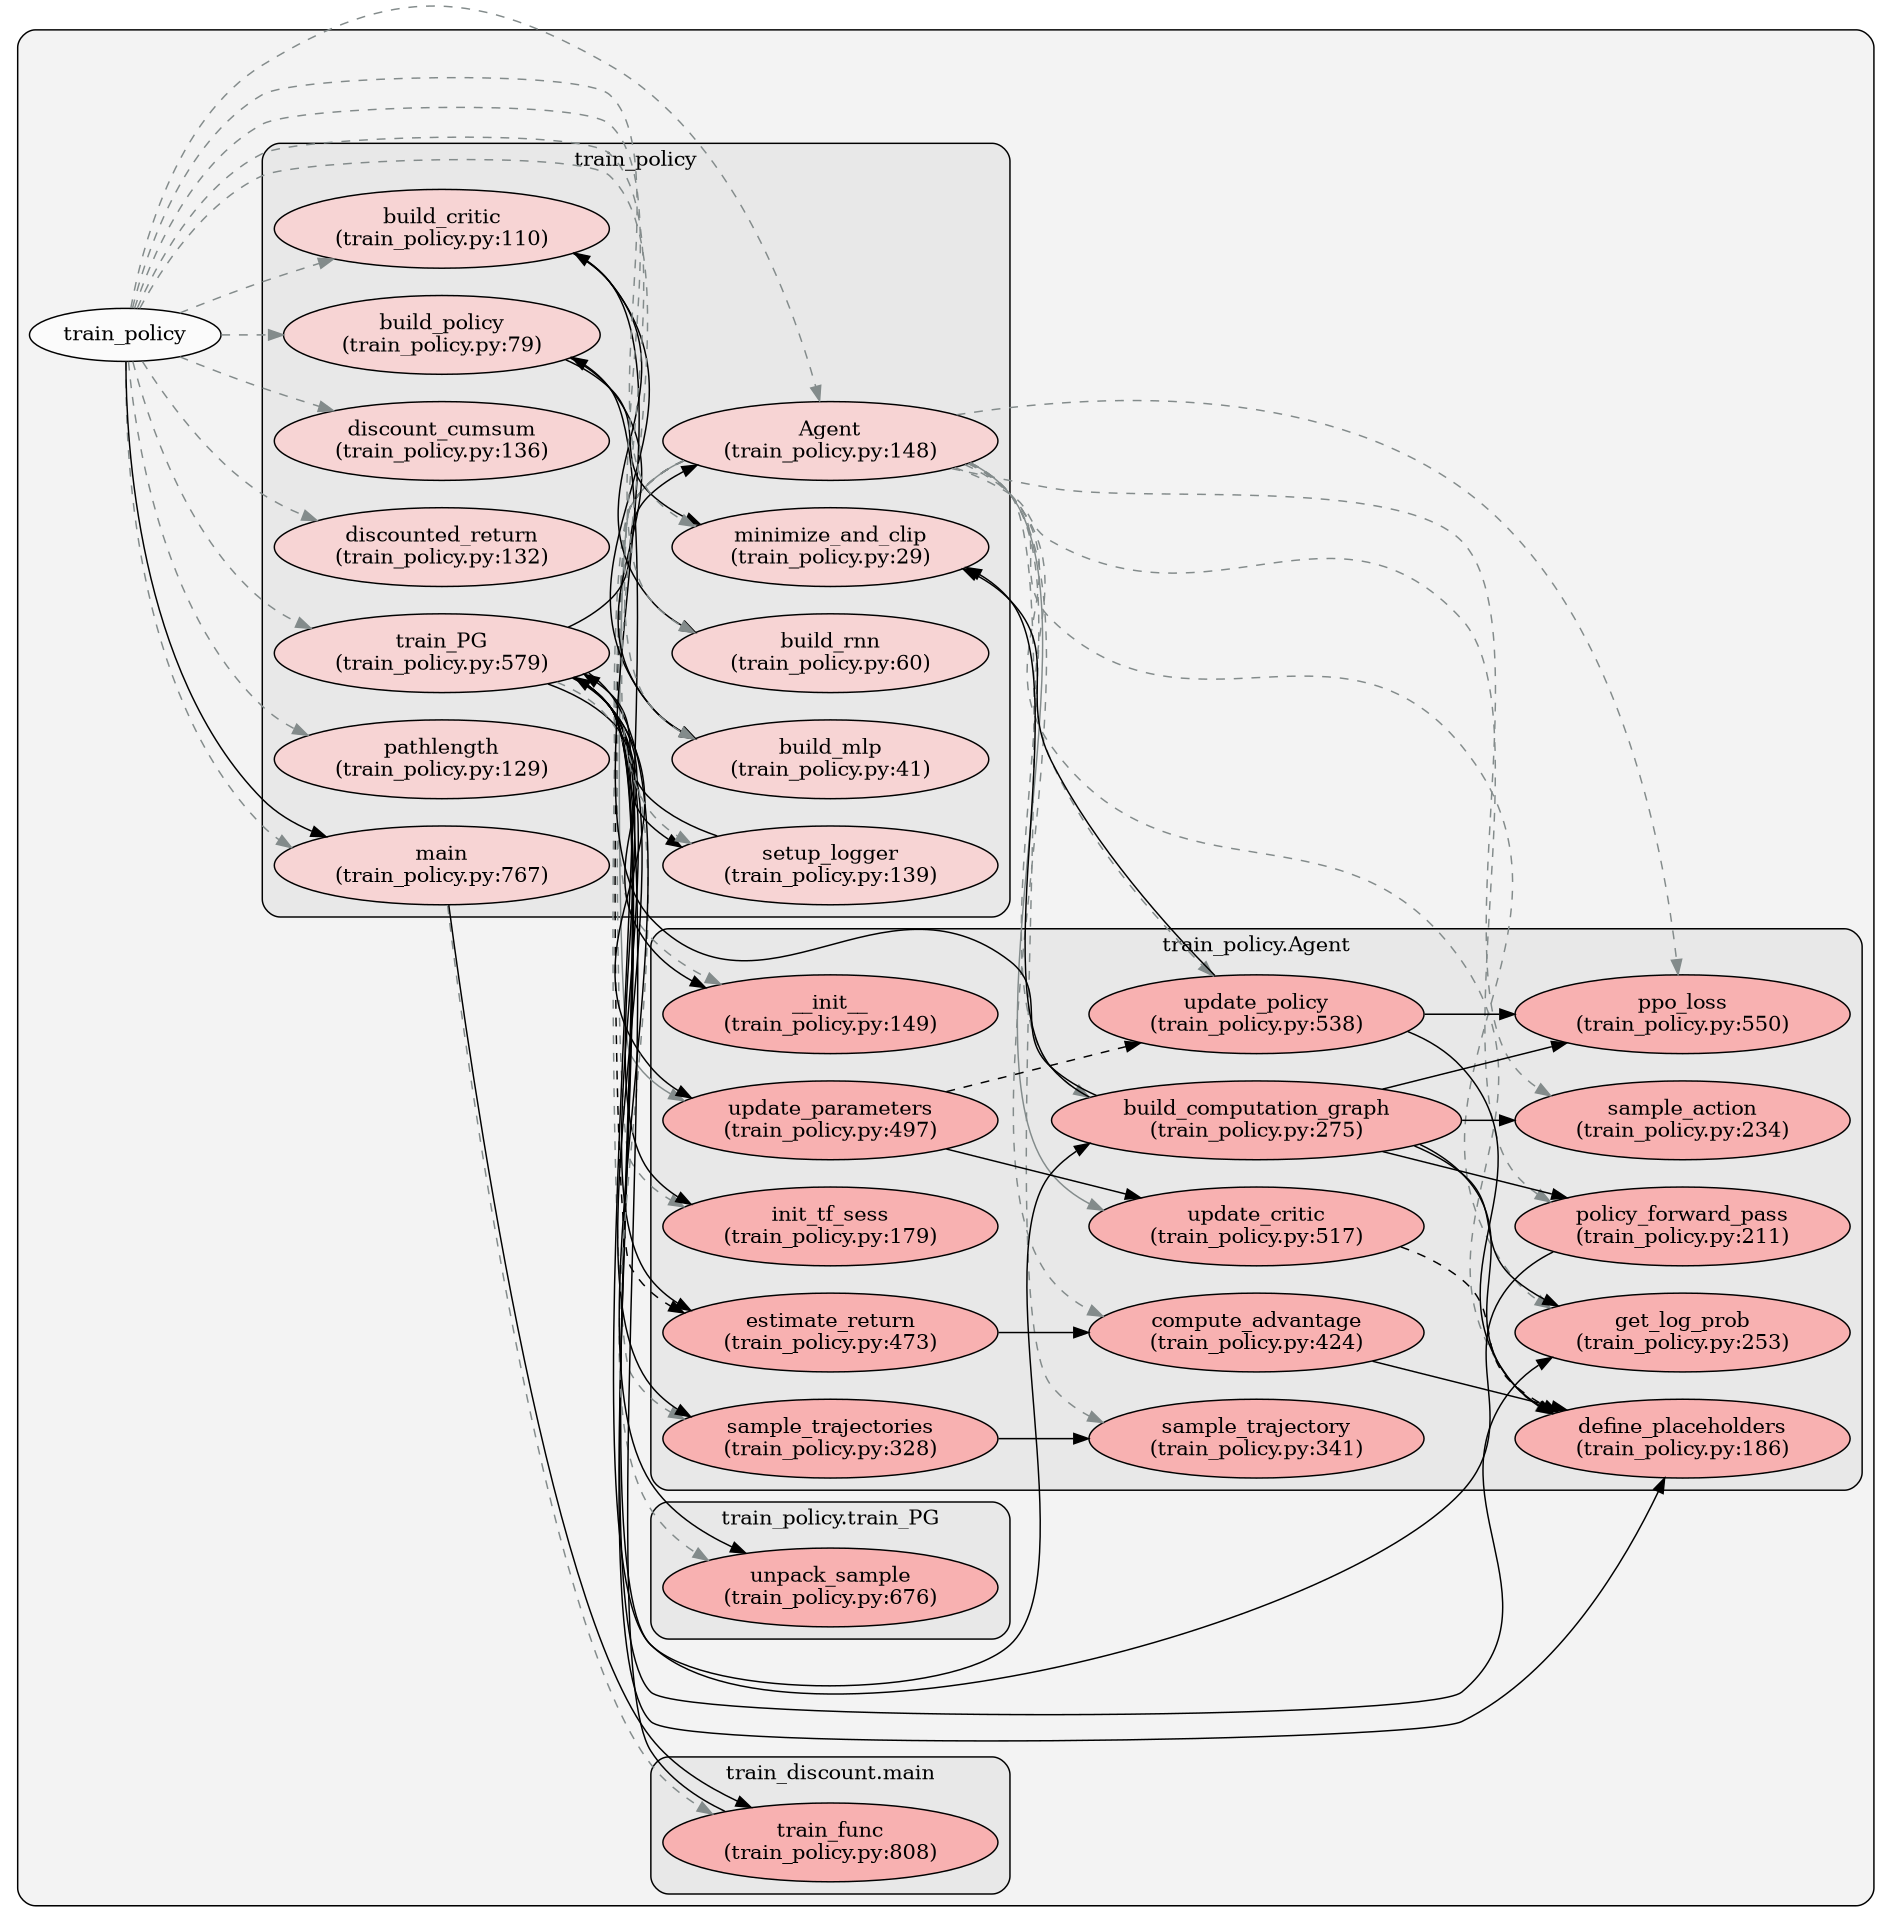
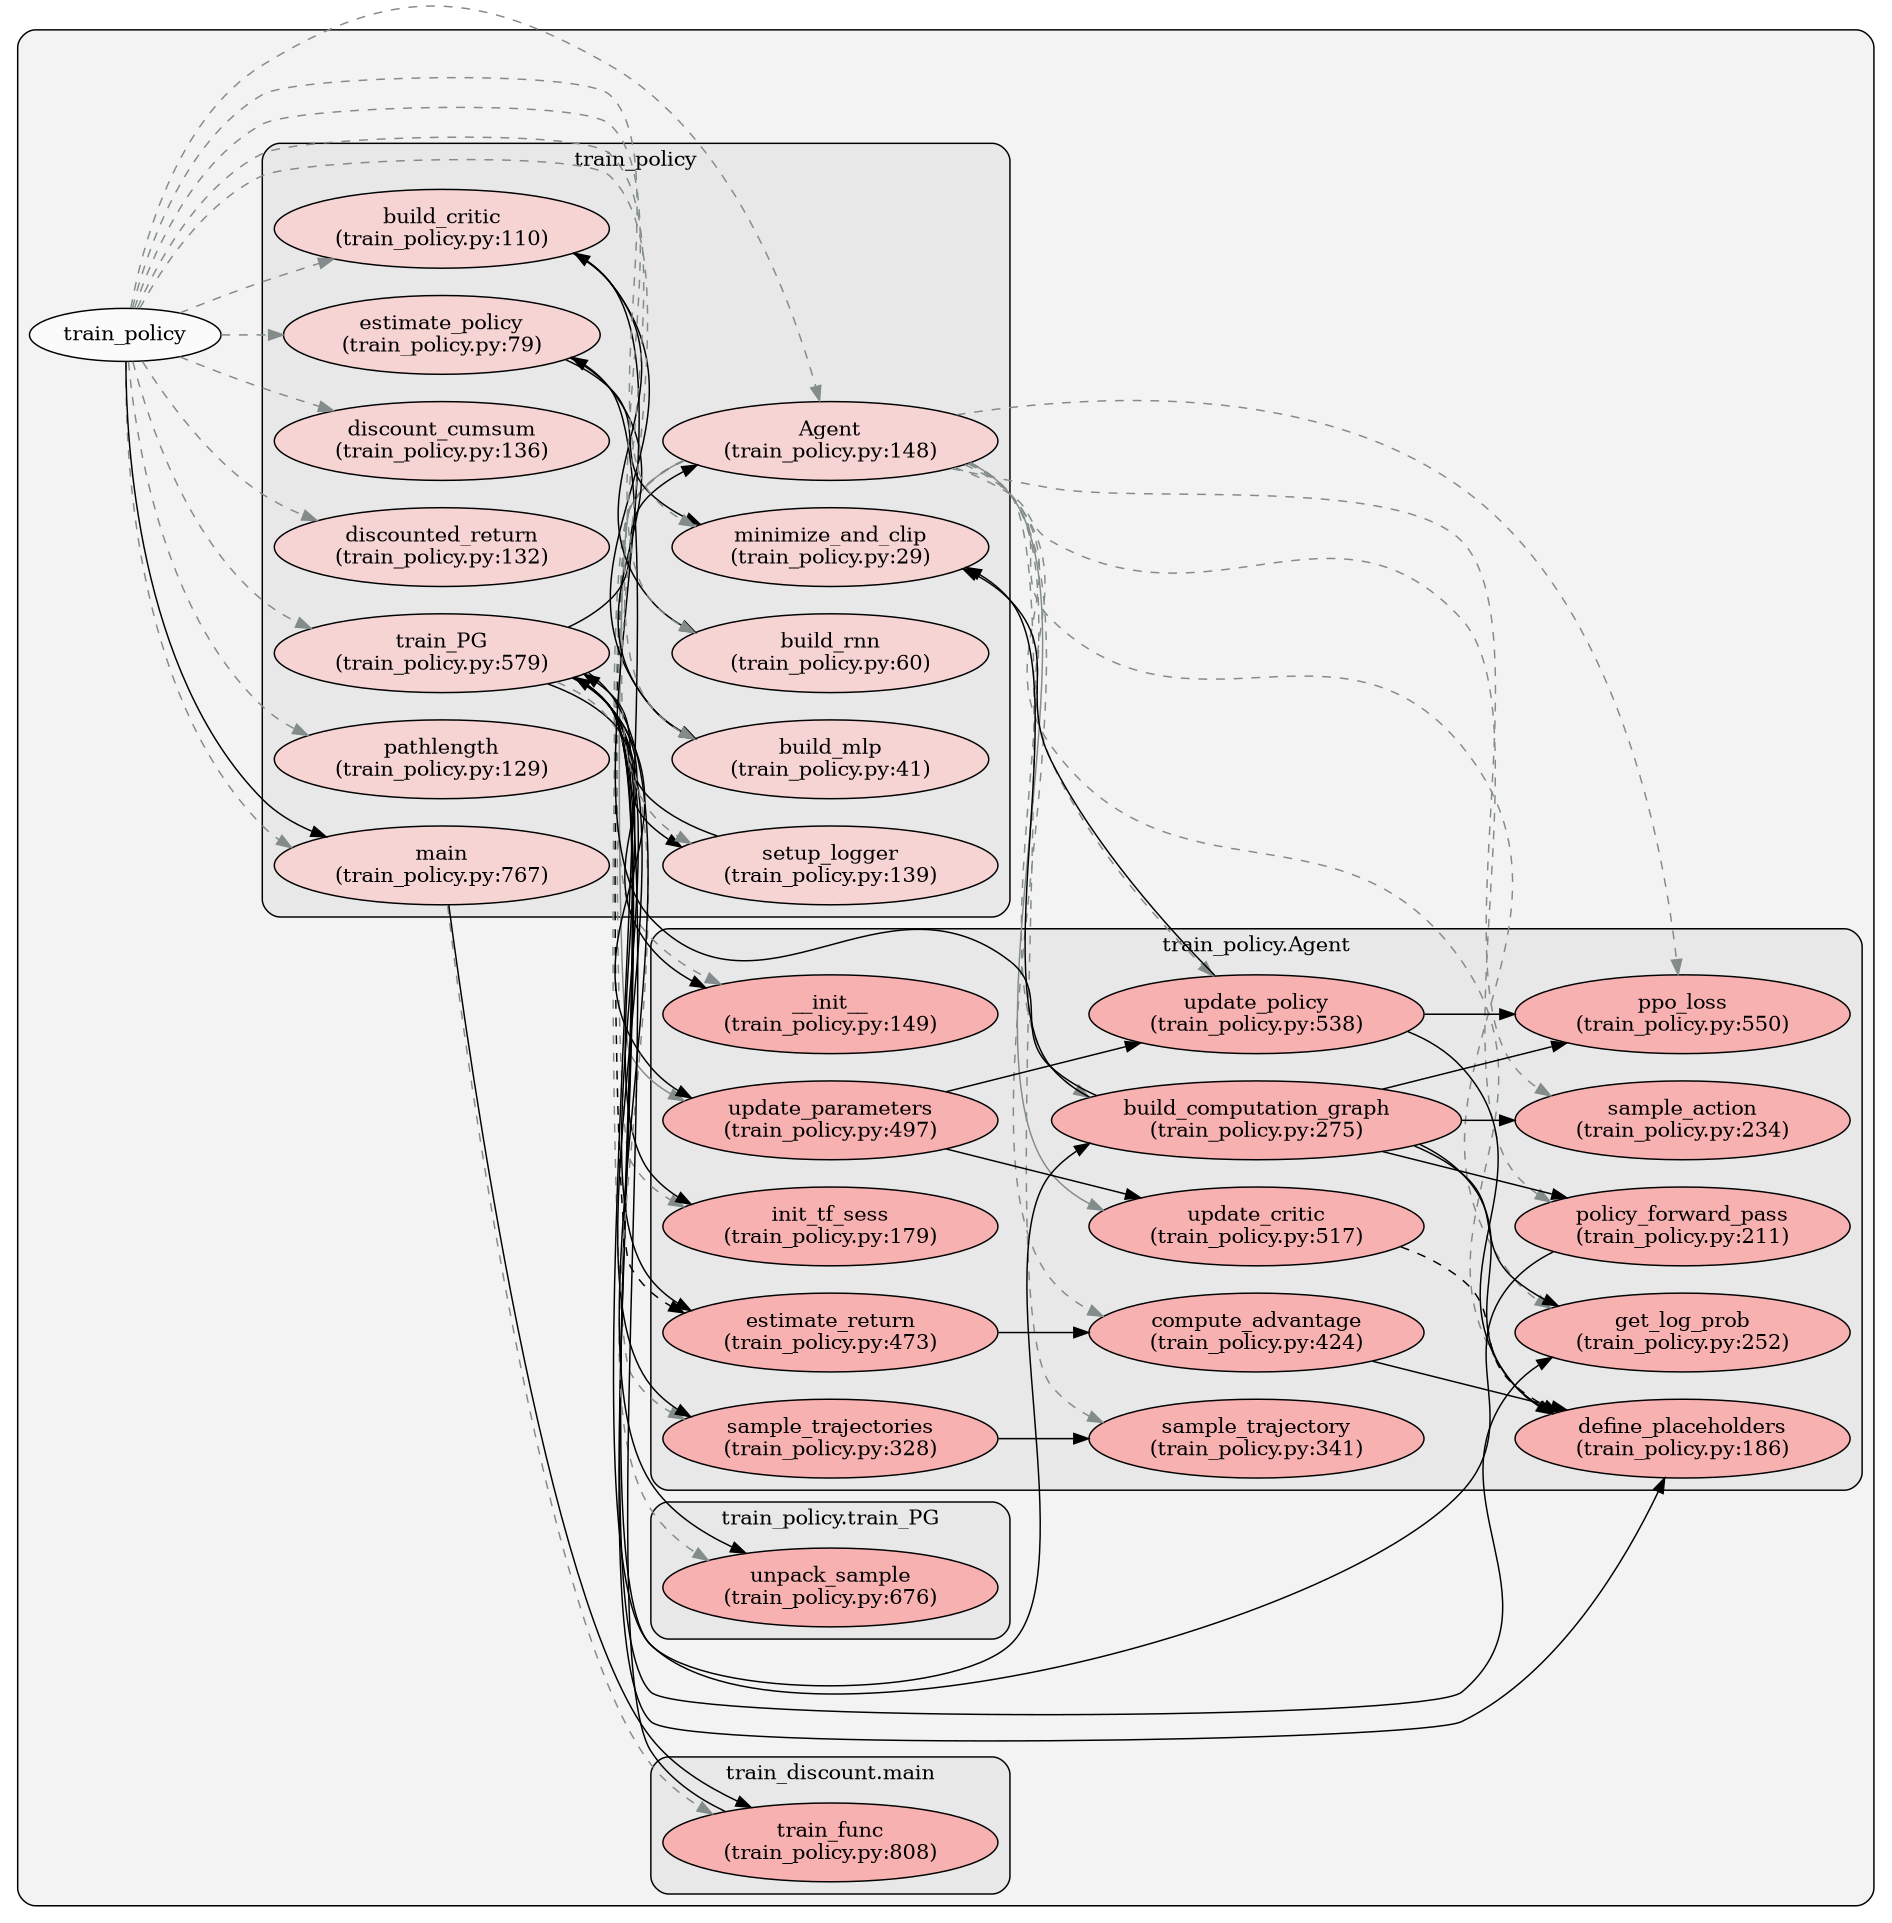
(442, 335) -> (442, 335)
(1036, 1069) -> (1036, 1069)
(1683, 1333) -> (1683, 1333)
